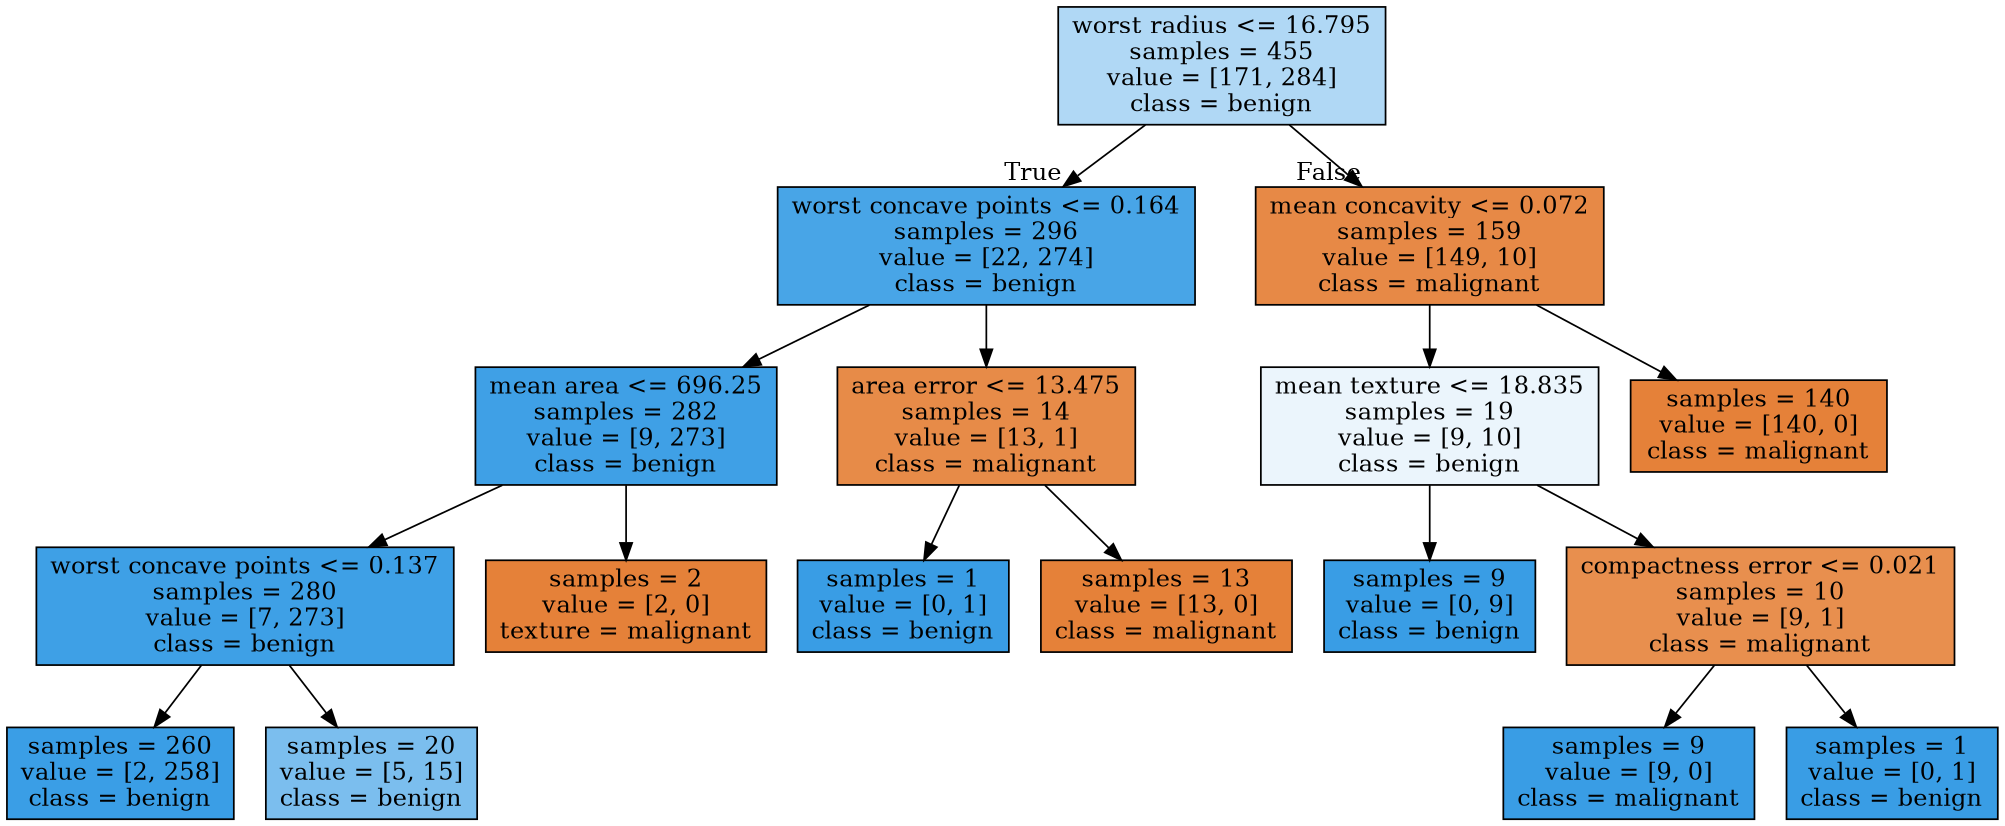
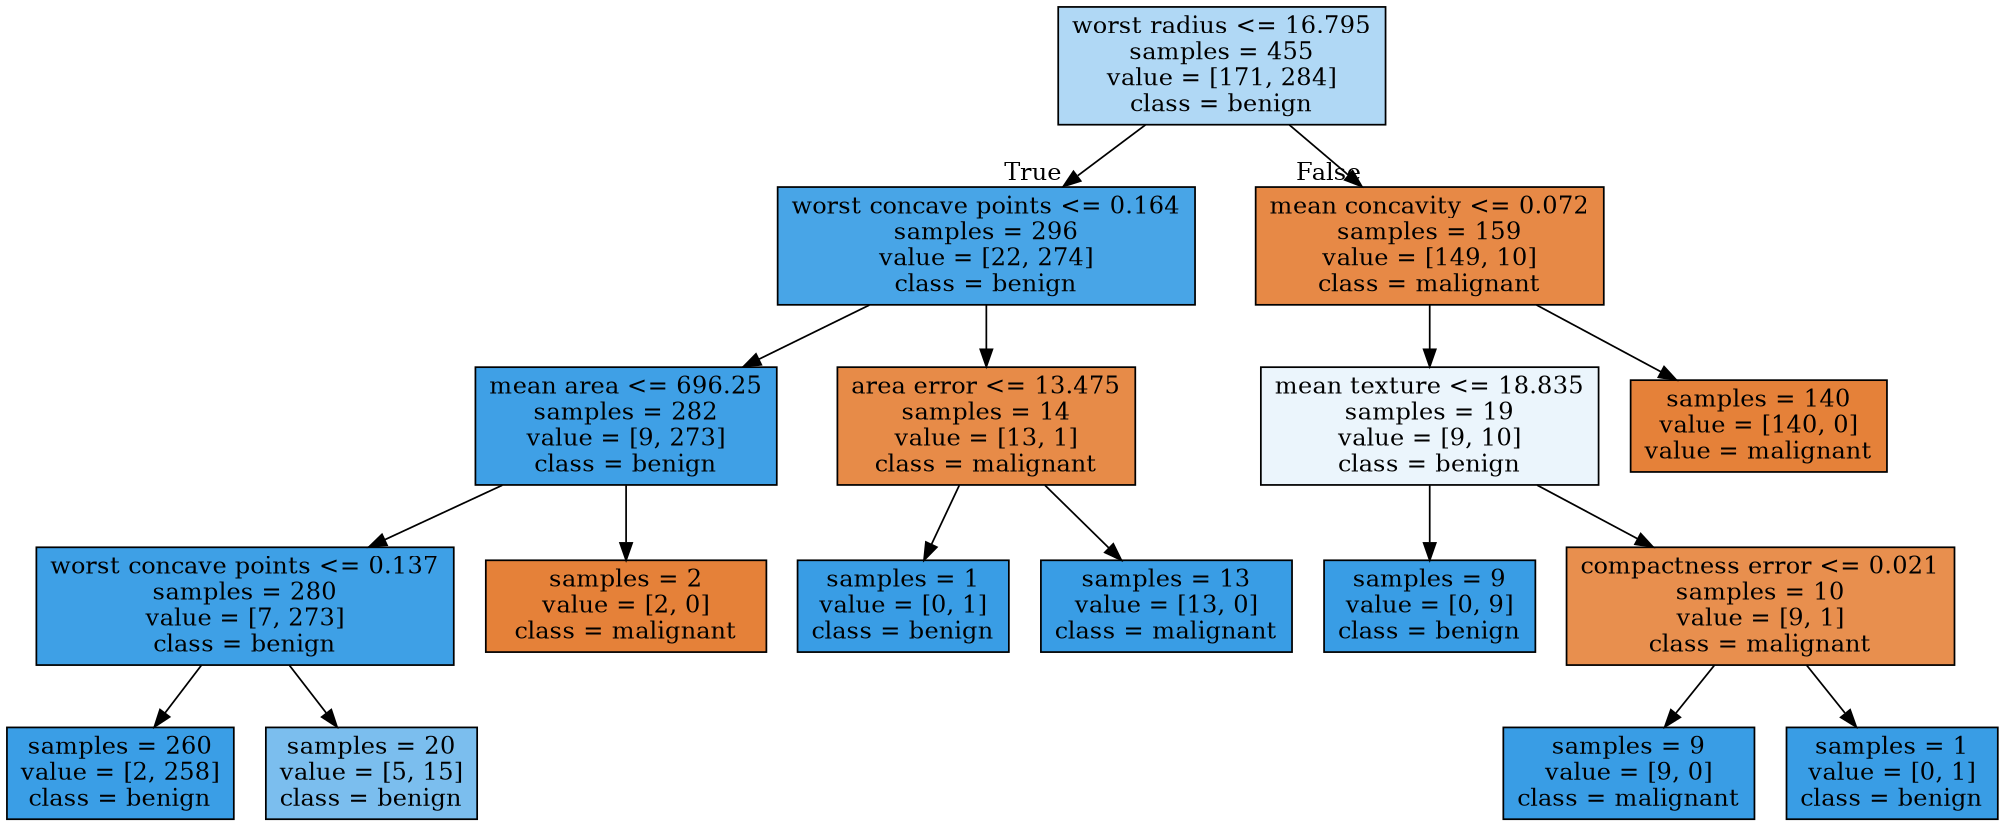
(1759, 426) -> (1759, 426)
(626, 606) -> (626, 606)
(1166, 606) -> (1166, 606)
